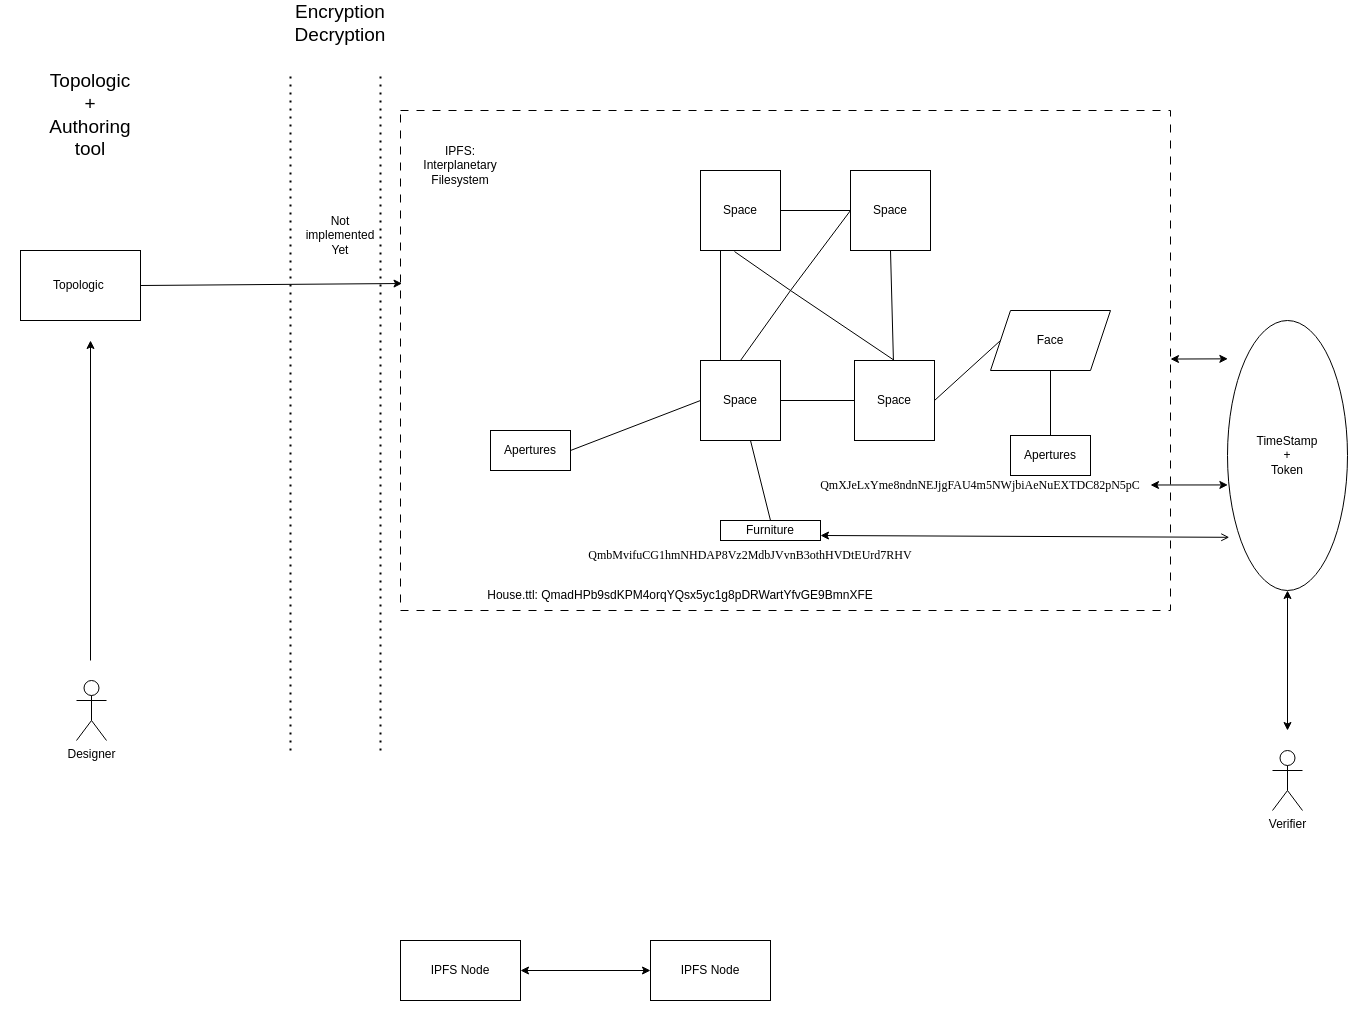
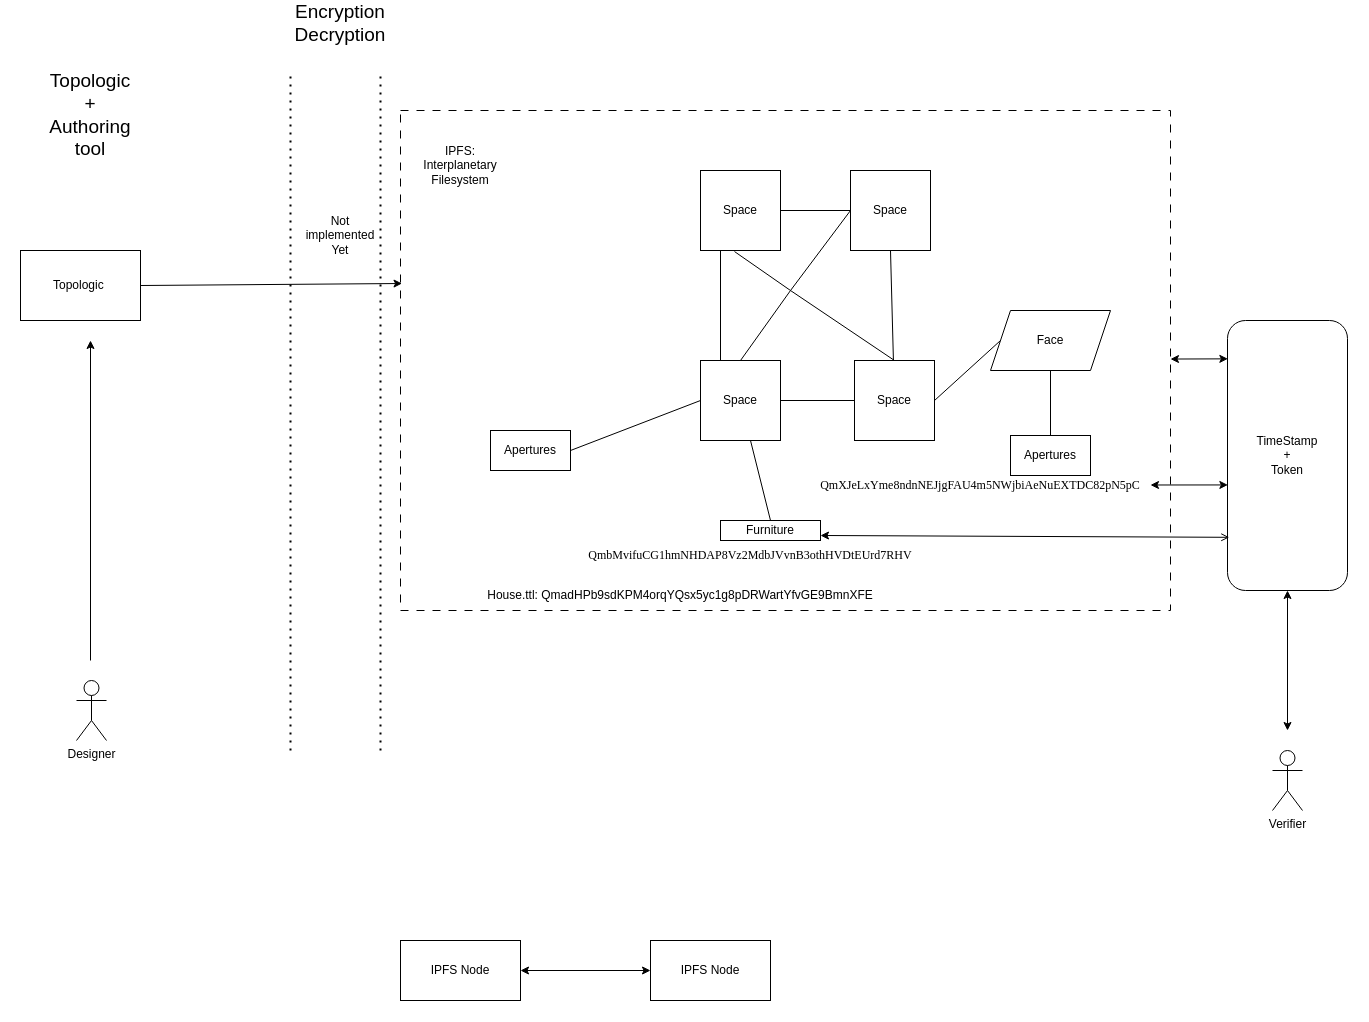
(1288, 456) -> (1288, 456)
